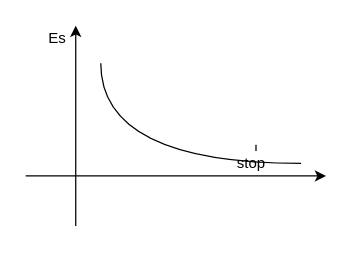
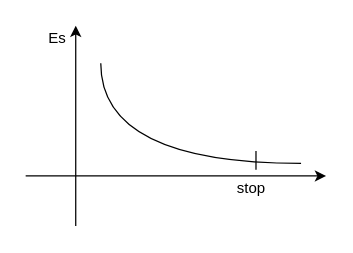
(251, 163) -> (251, 188)
